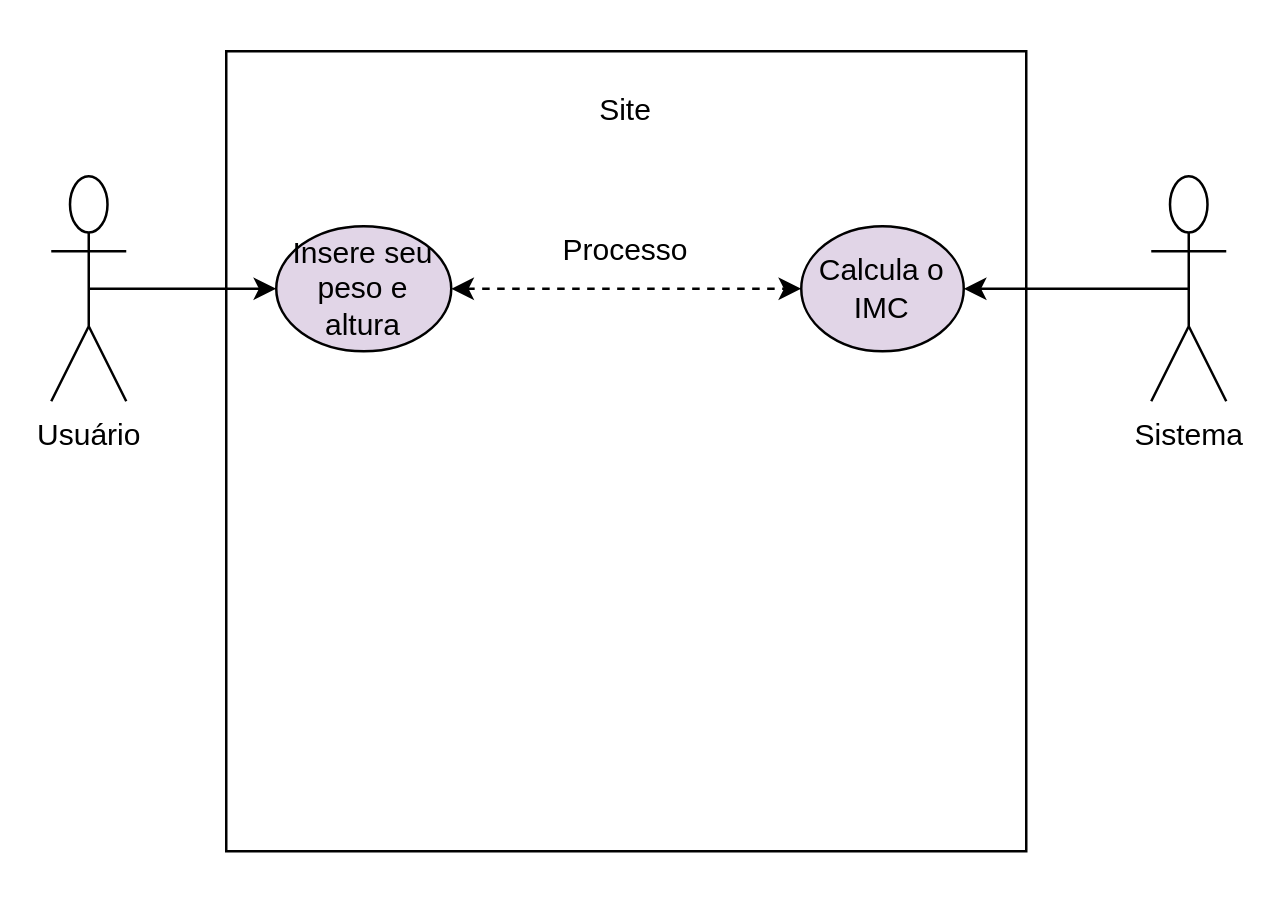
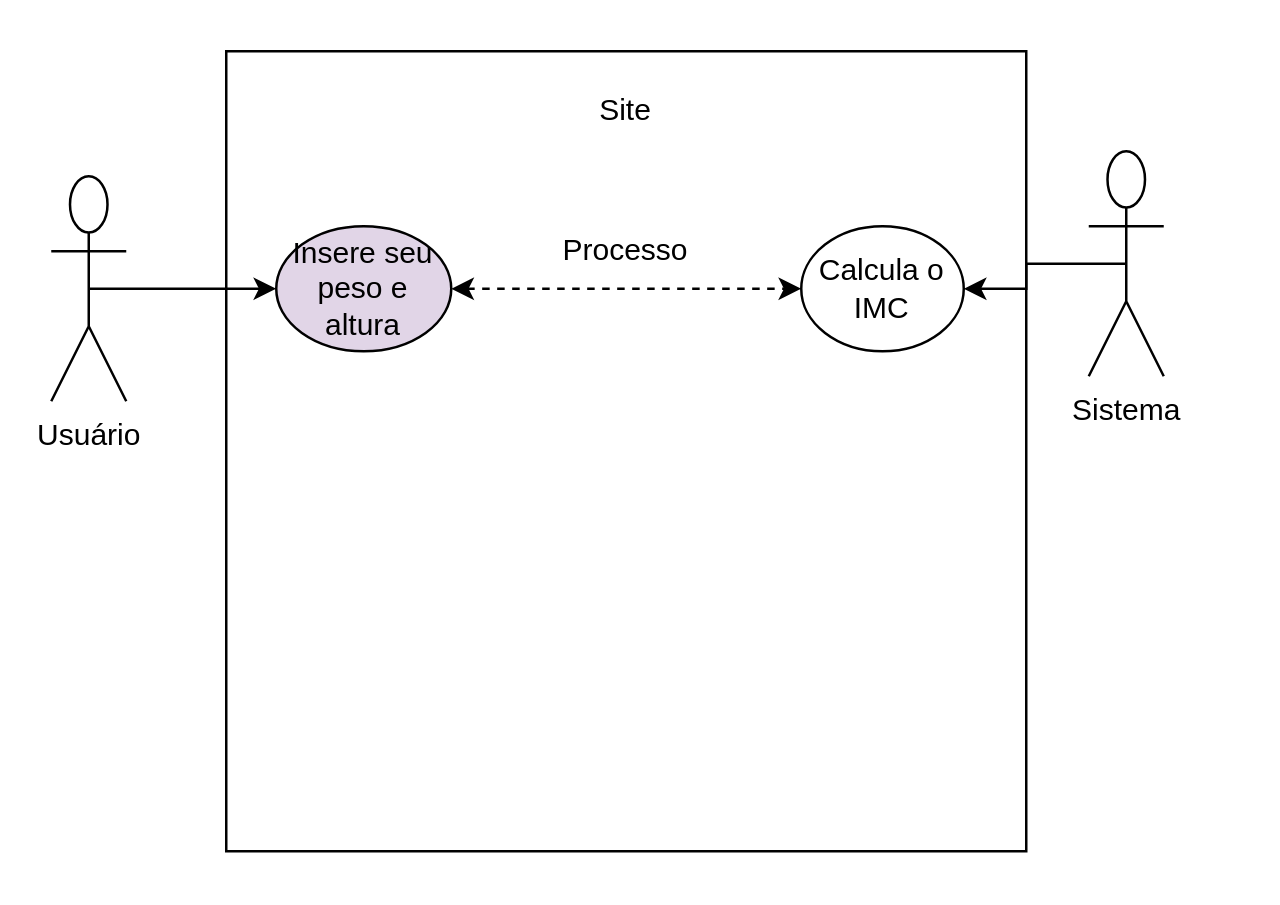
(883, 289) -> (883, 289)
(1189, 289) -> (1126, 264)
